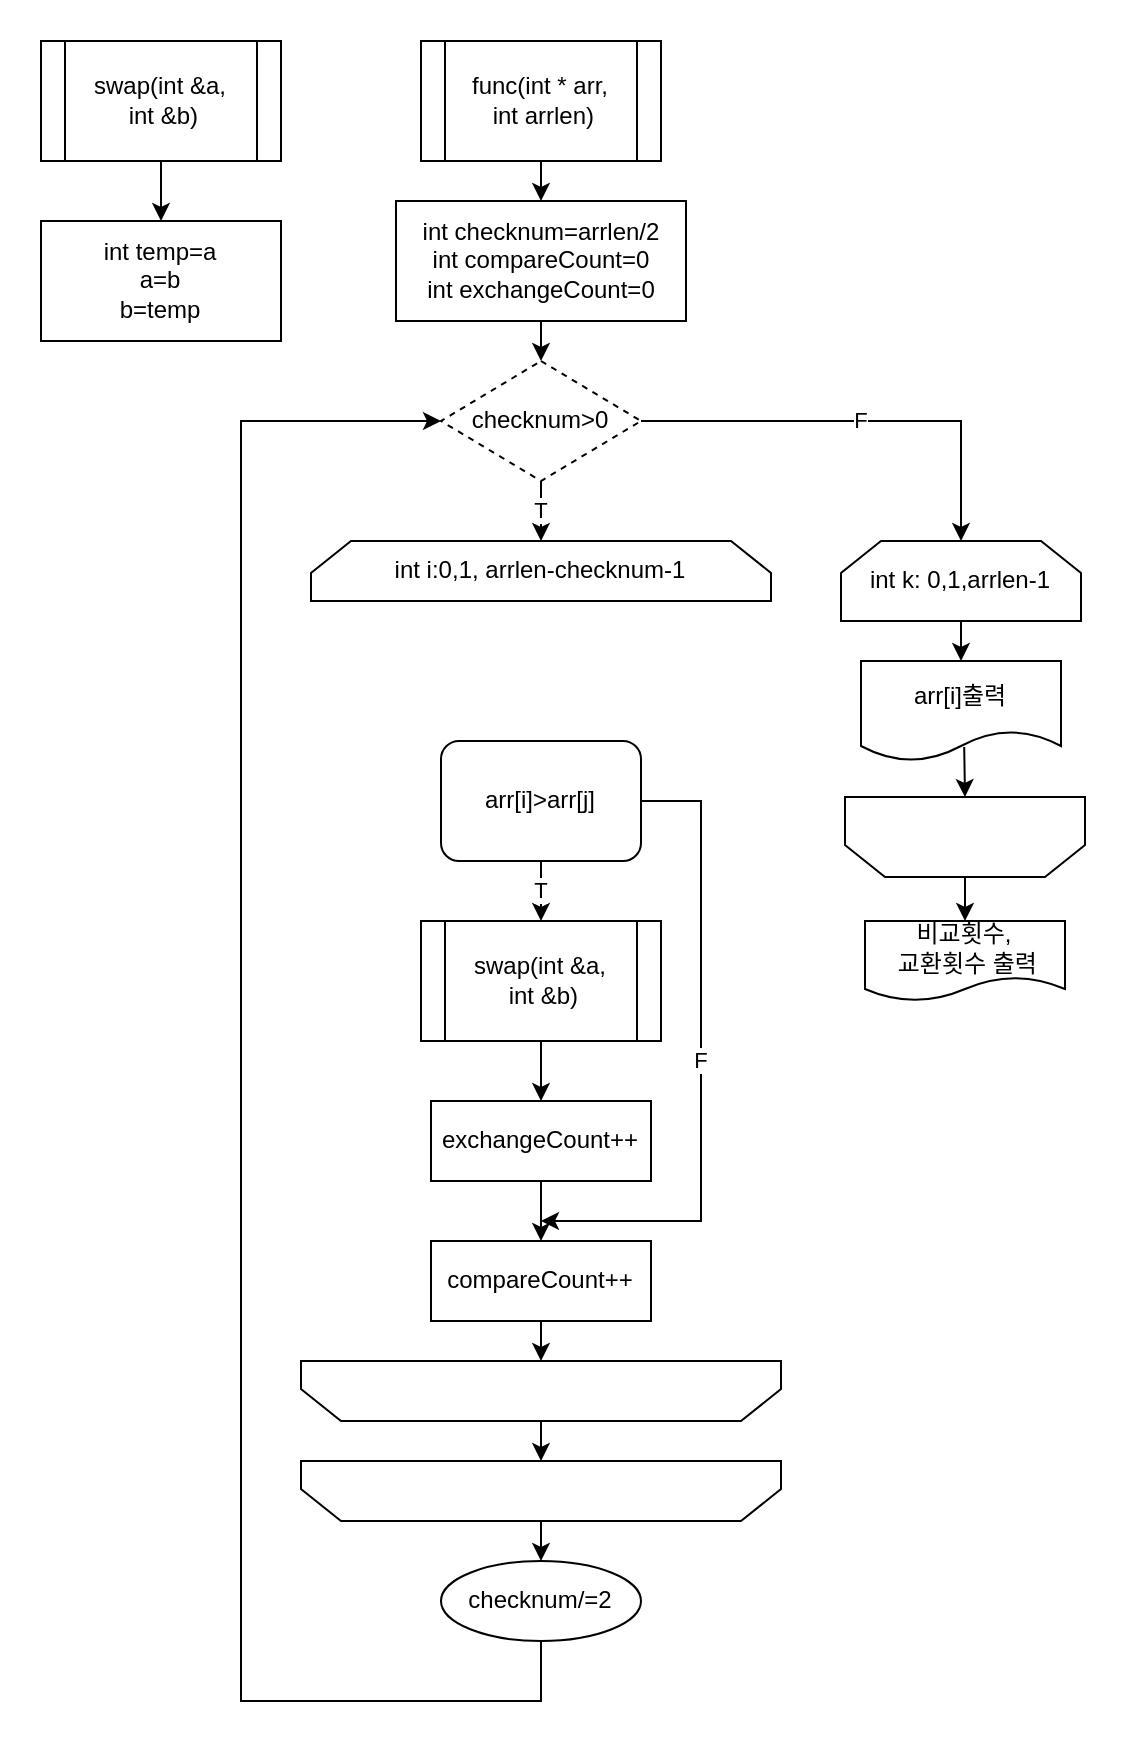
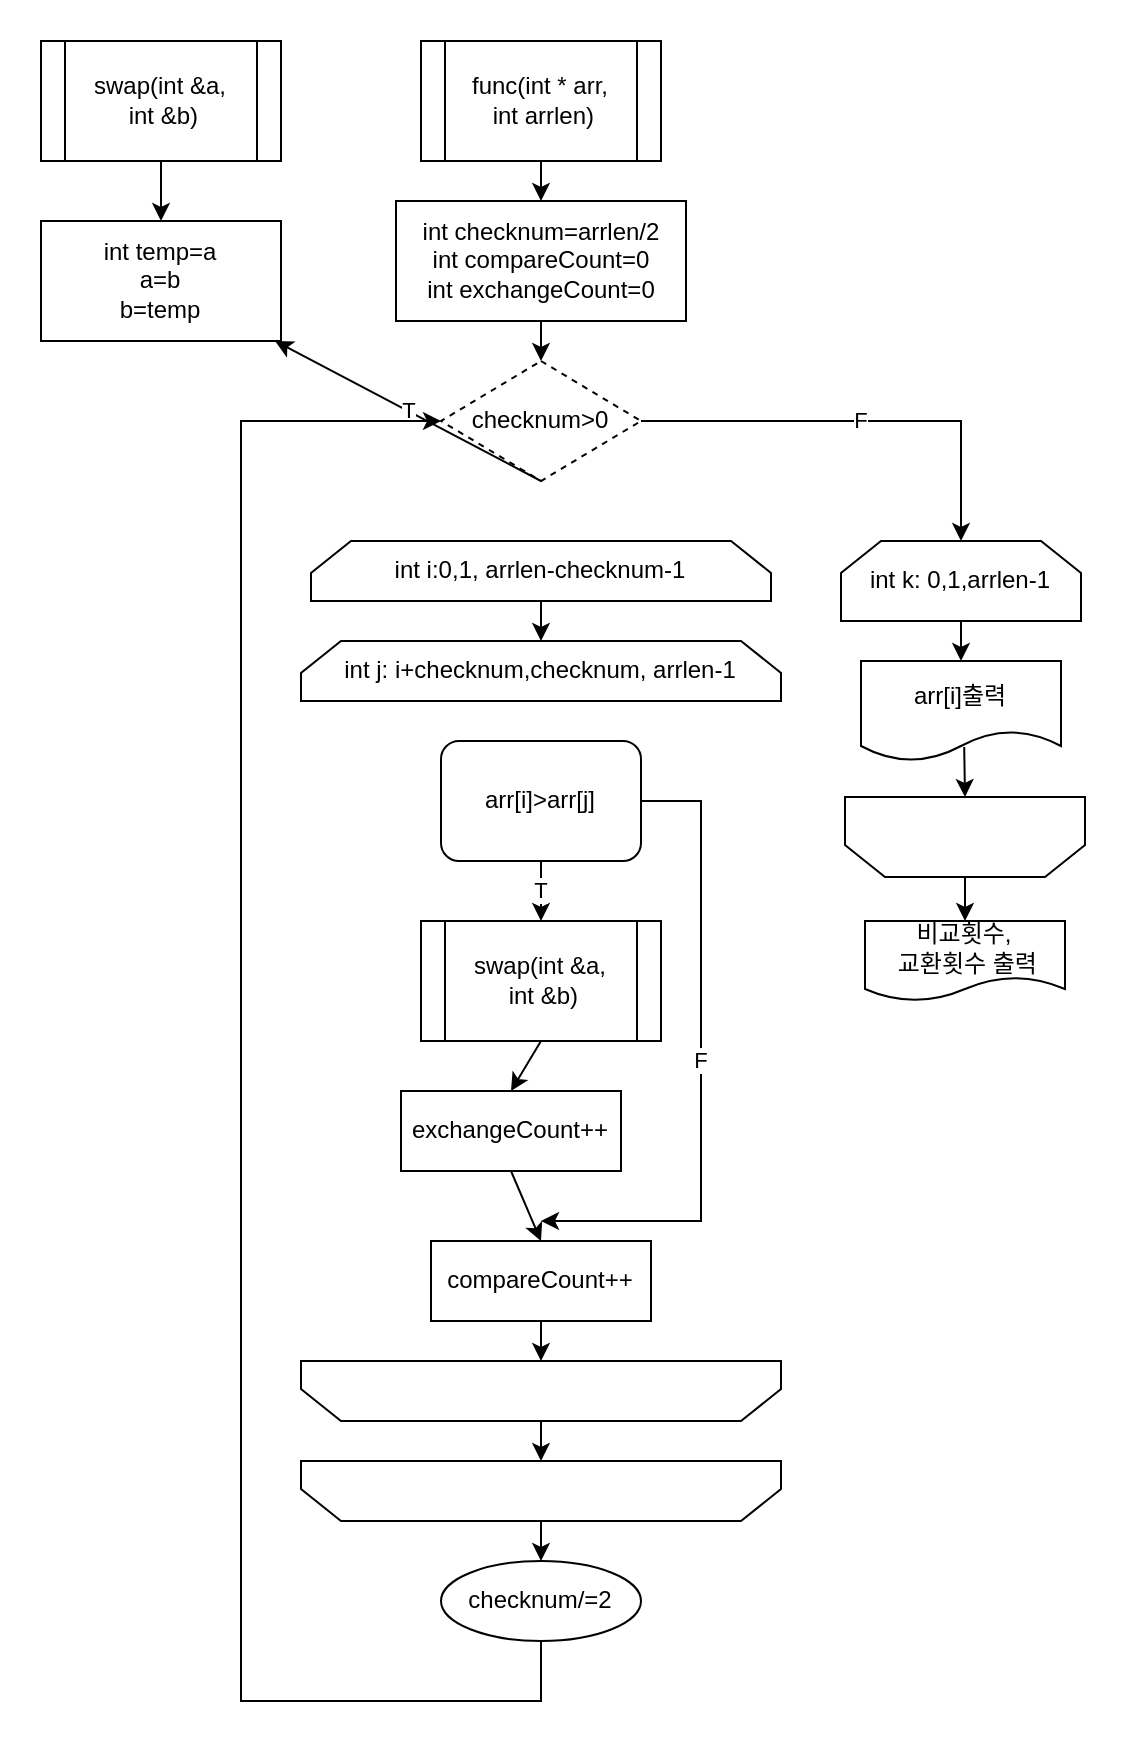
(541, 504) -> (355, 383)
none -> (541, 614)
none -> (541, 671)
(541, 1141) -> (511, 1131)
